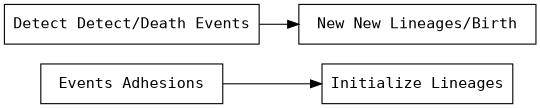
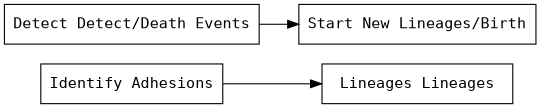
(417, 24) -> (417, 24)
(132, 84) -> (132, 84)
(417, 84) -> (417, 84)
